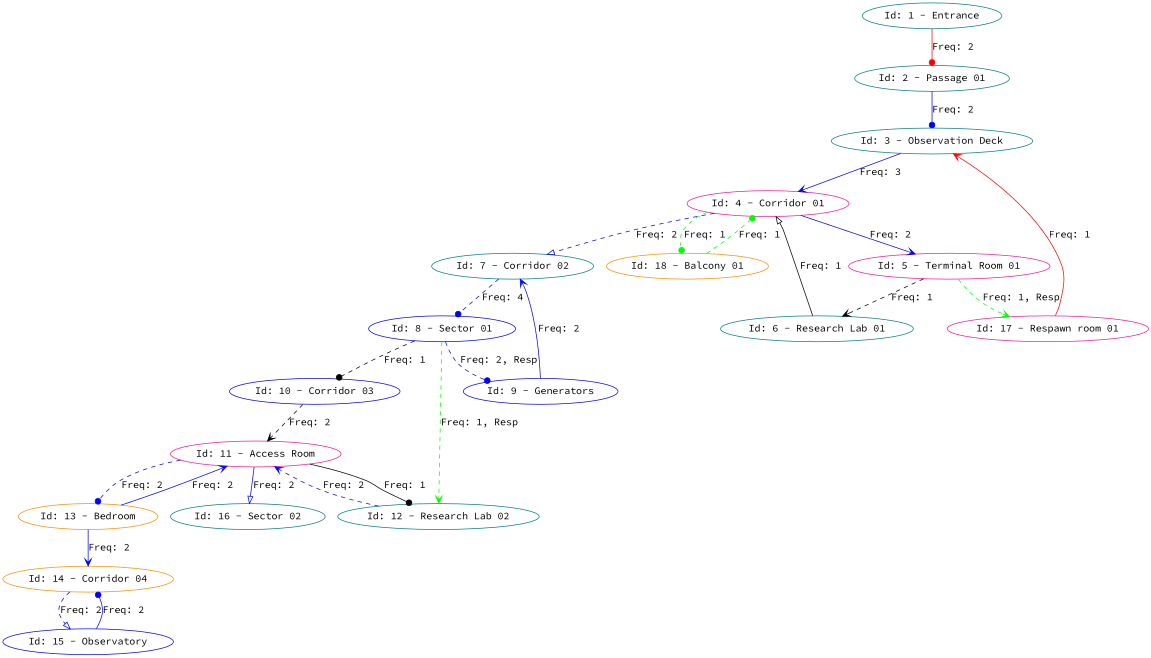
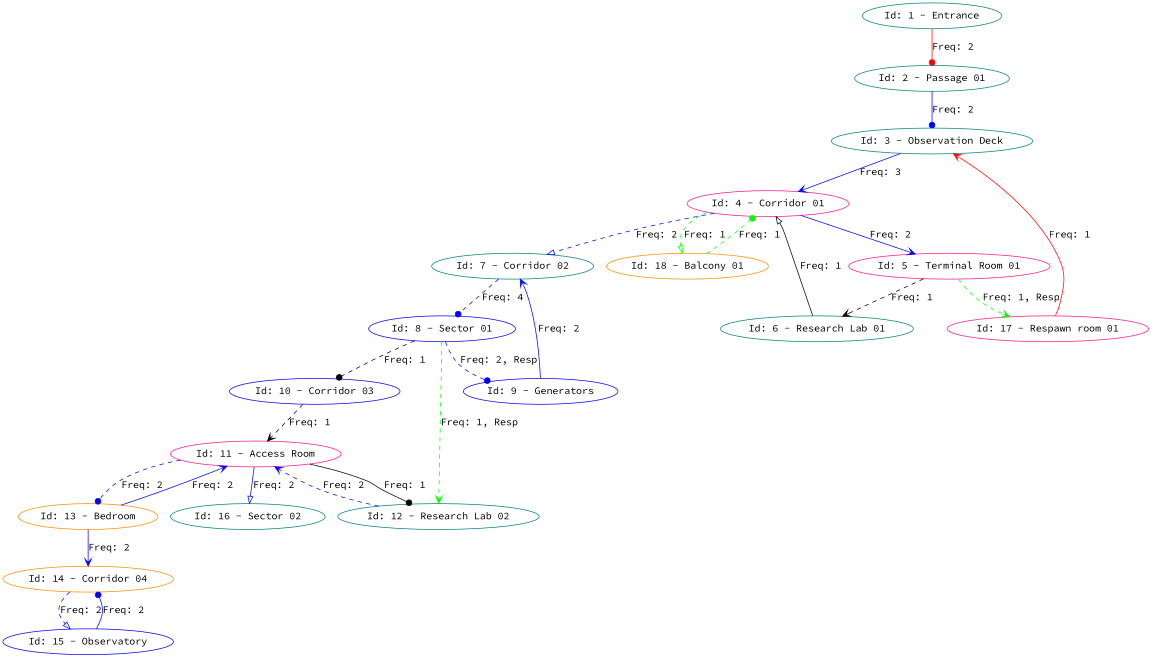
(688, 225) -> (688, 225)
(310, 423) -> (310, 423)
